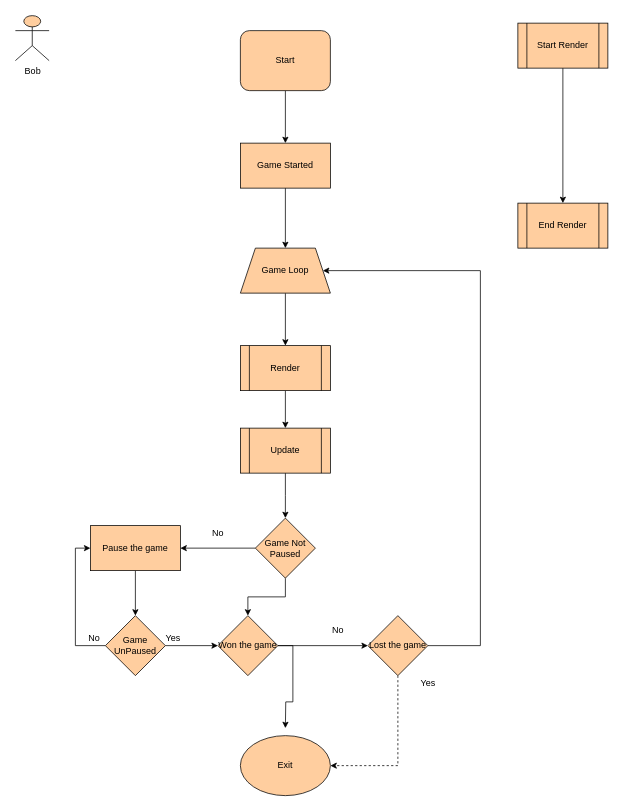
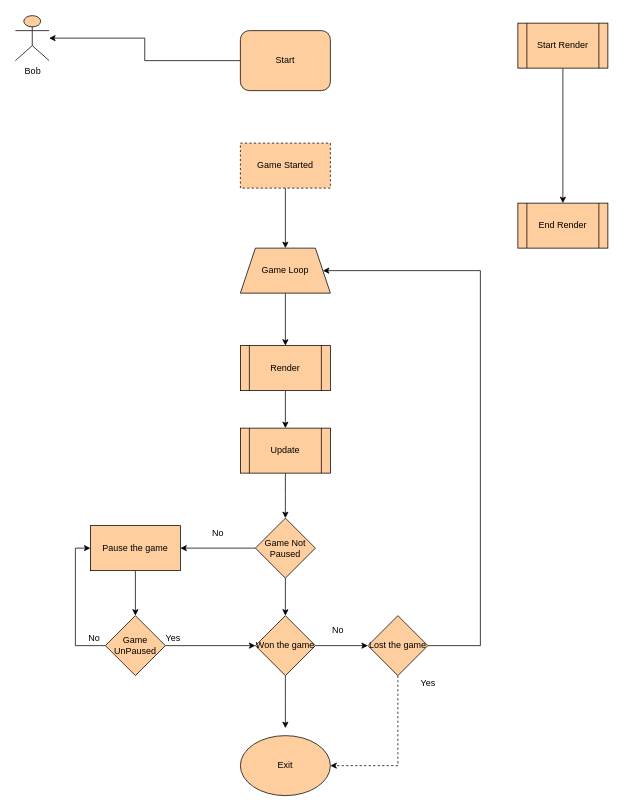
(285, 114) -> (180, 60)
(285, 165) -> (285, 165)
(248, 645) -> (285, 645)
